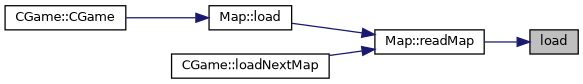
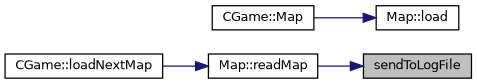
(65, 18) -> (263, 18)
(327, 28) -> none
(554, 42) -> (417, 66)
